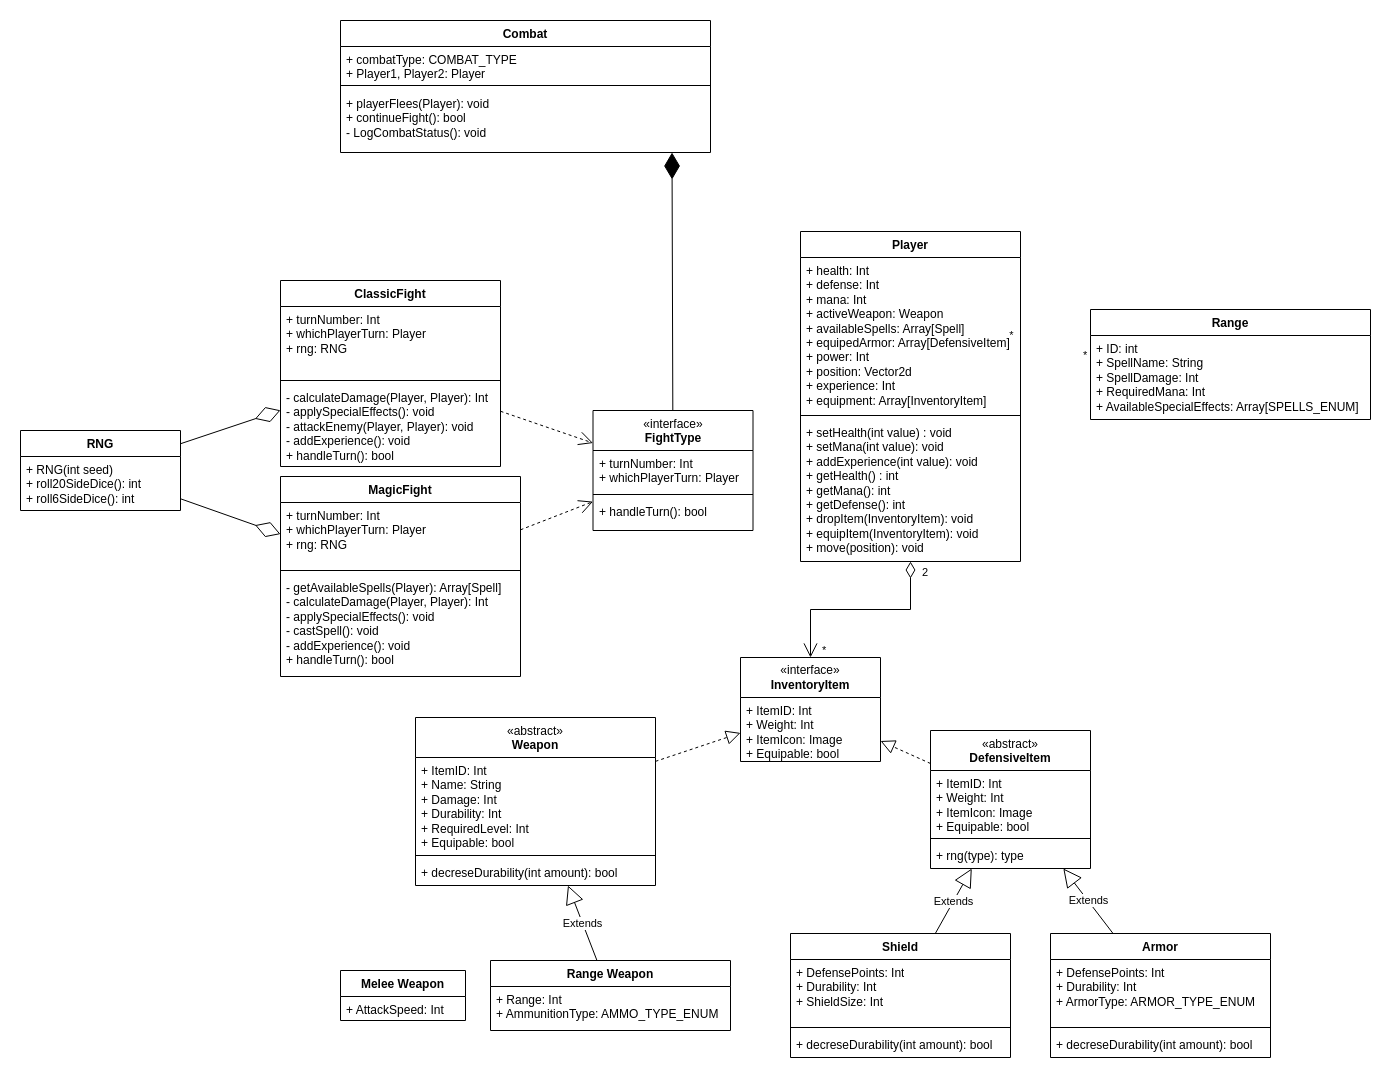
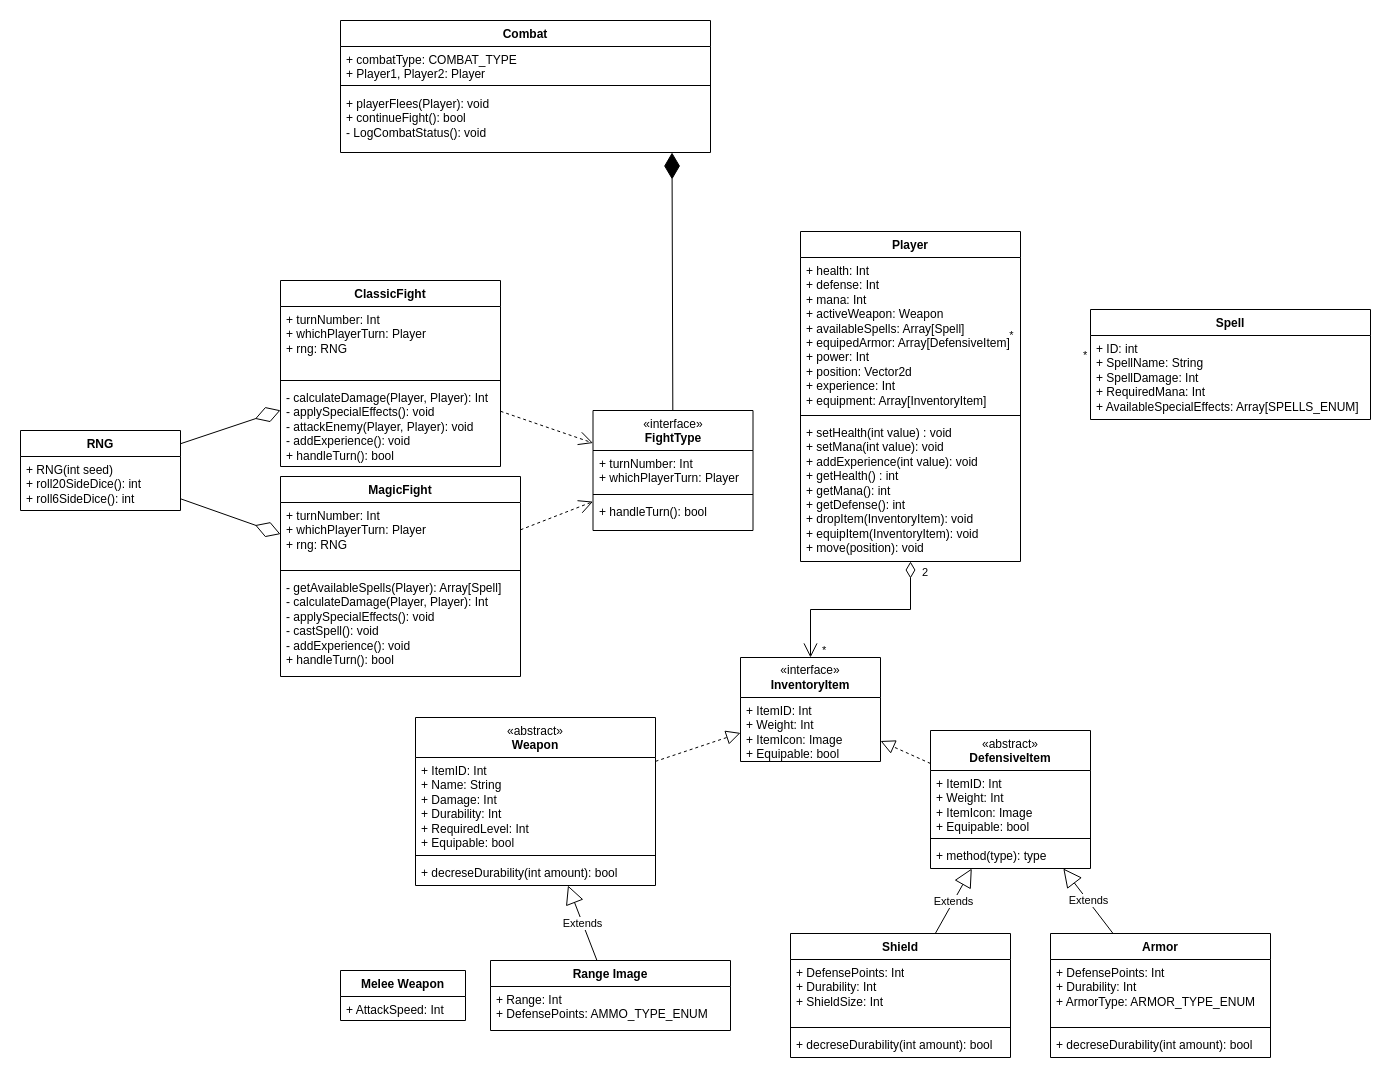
(1231, 324) -> (1231, 324)
(989, 857) -> (999, 857)
(611, 975) -> (611, 975)
(596, 1008) -> (594, 1008)
